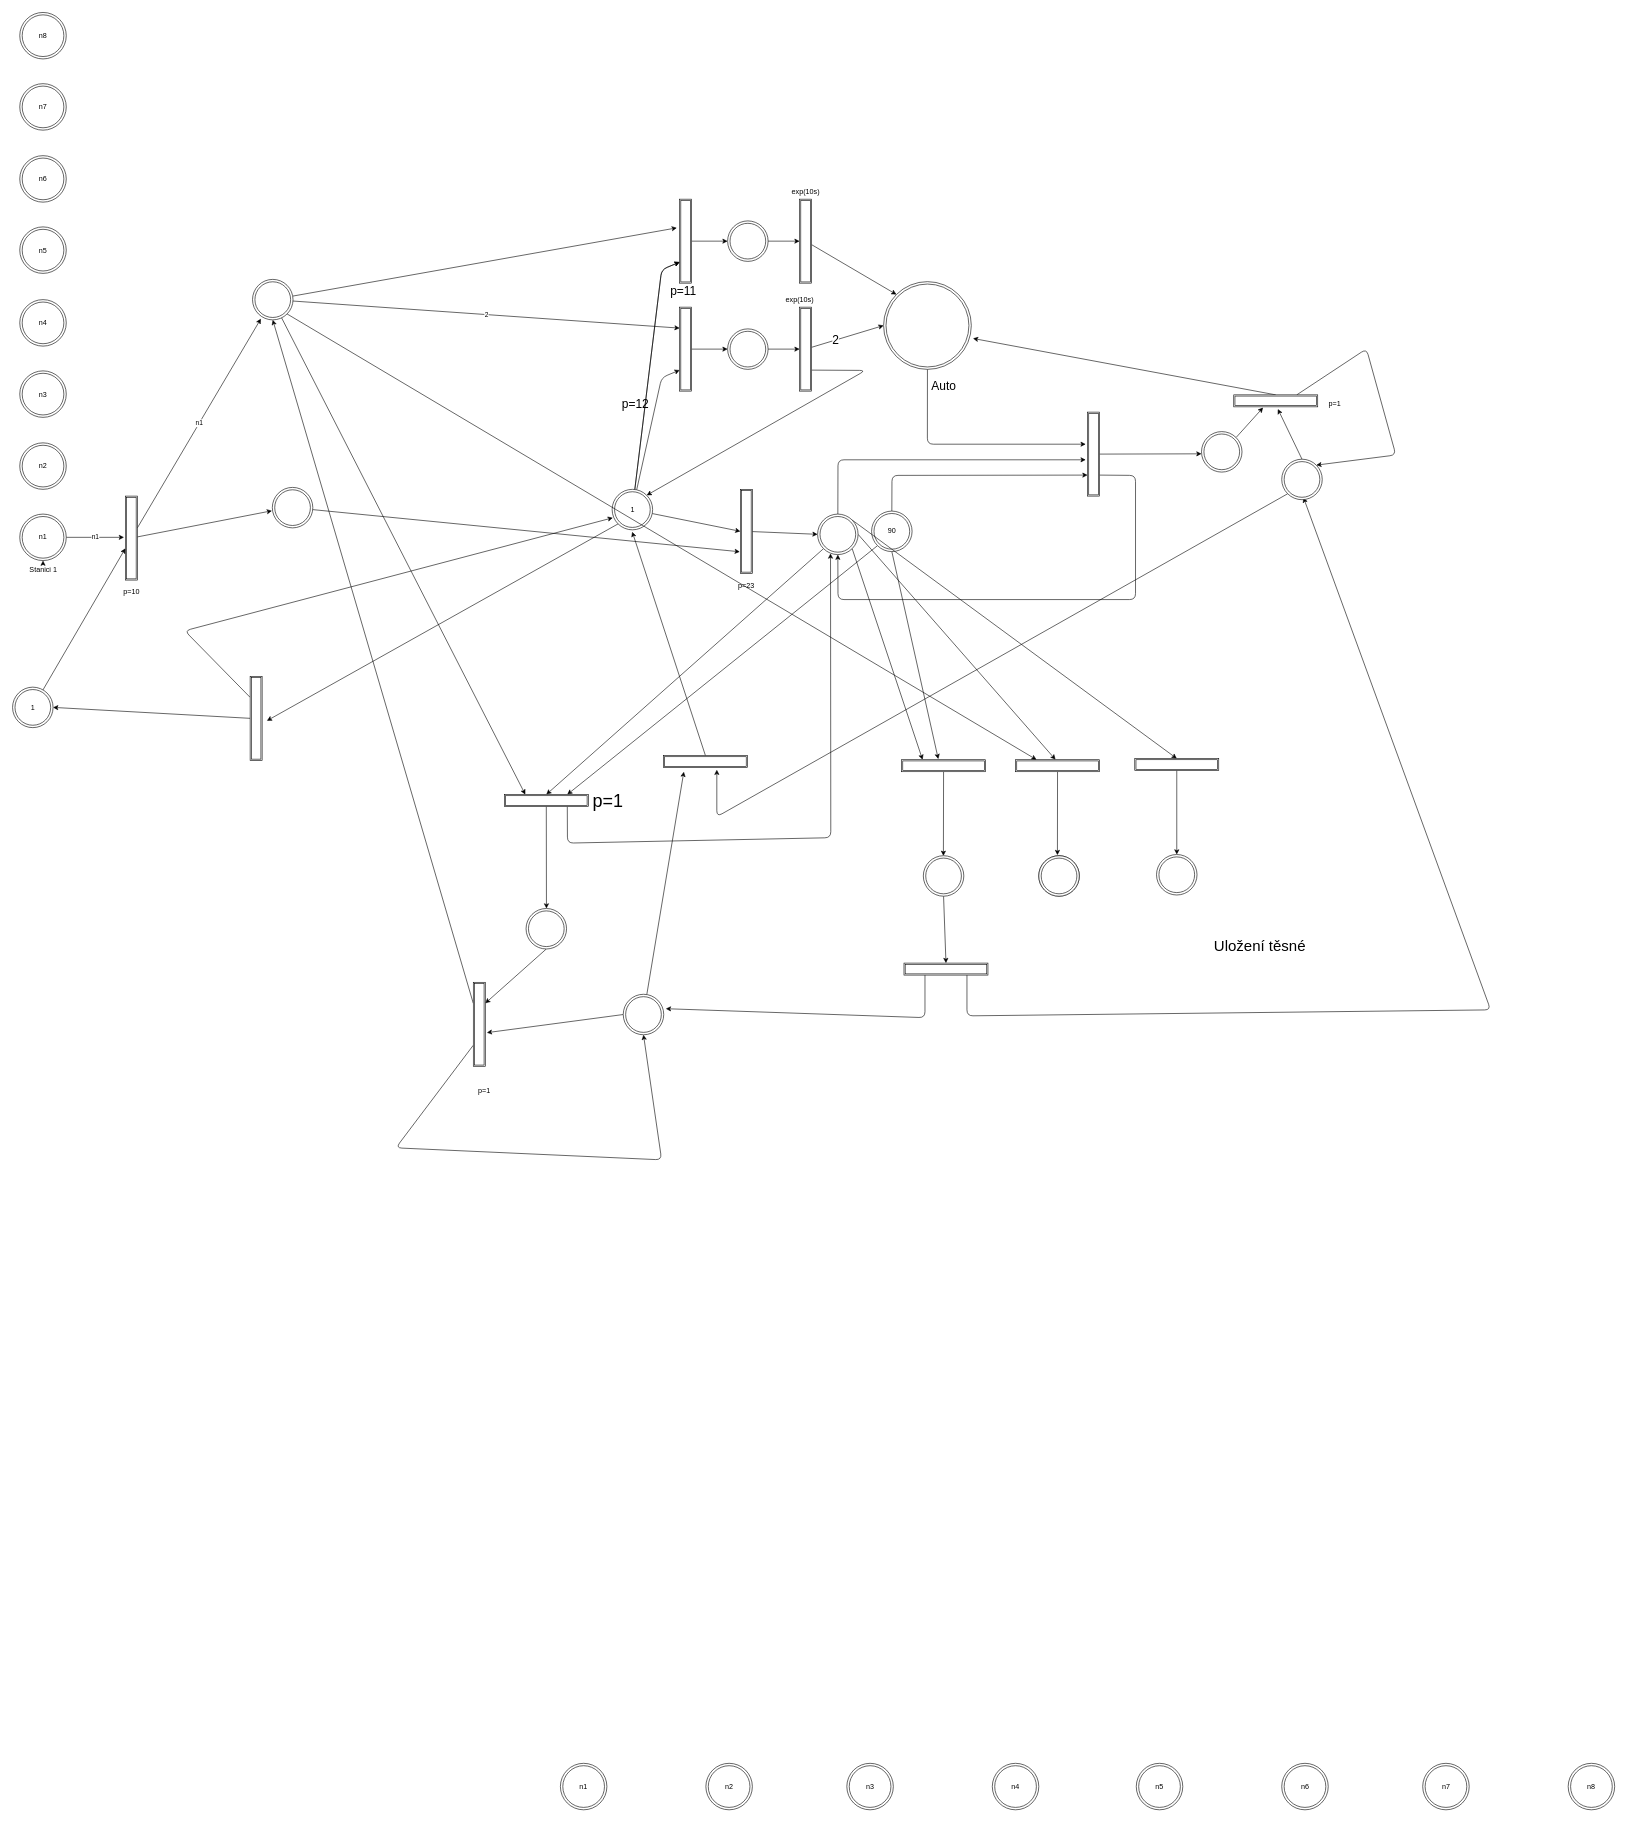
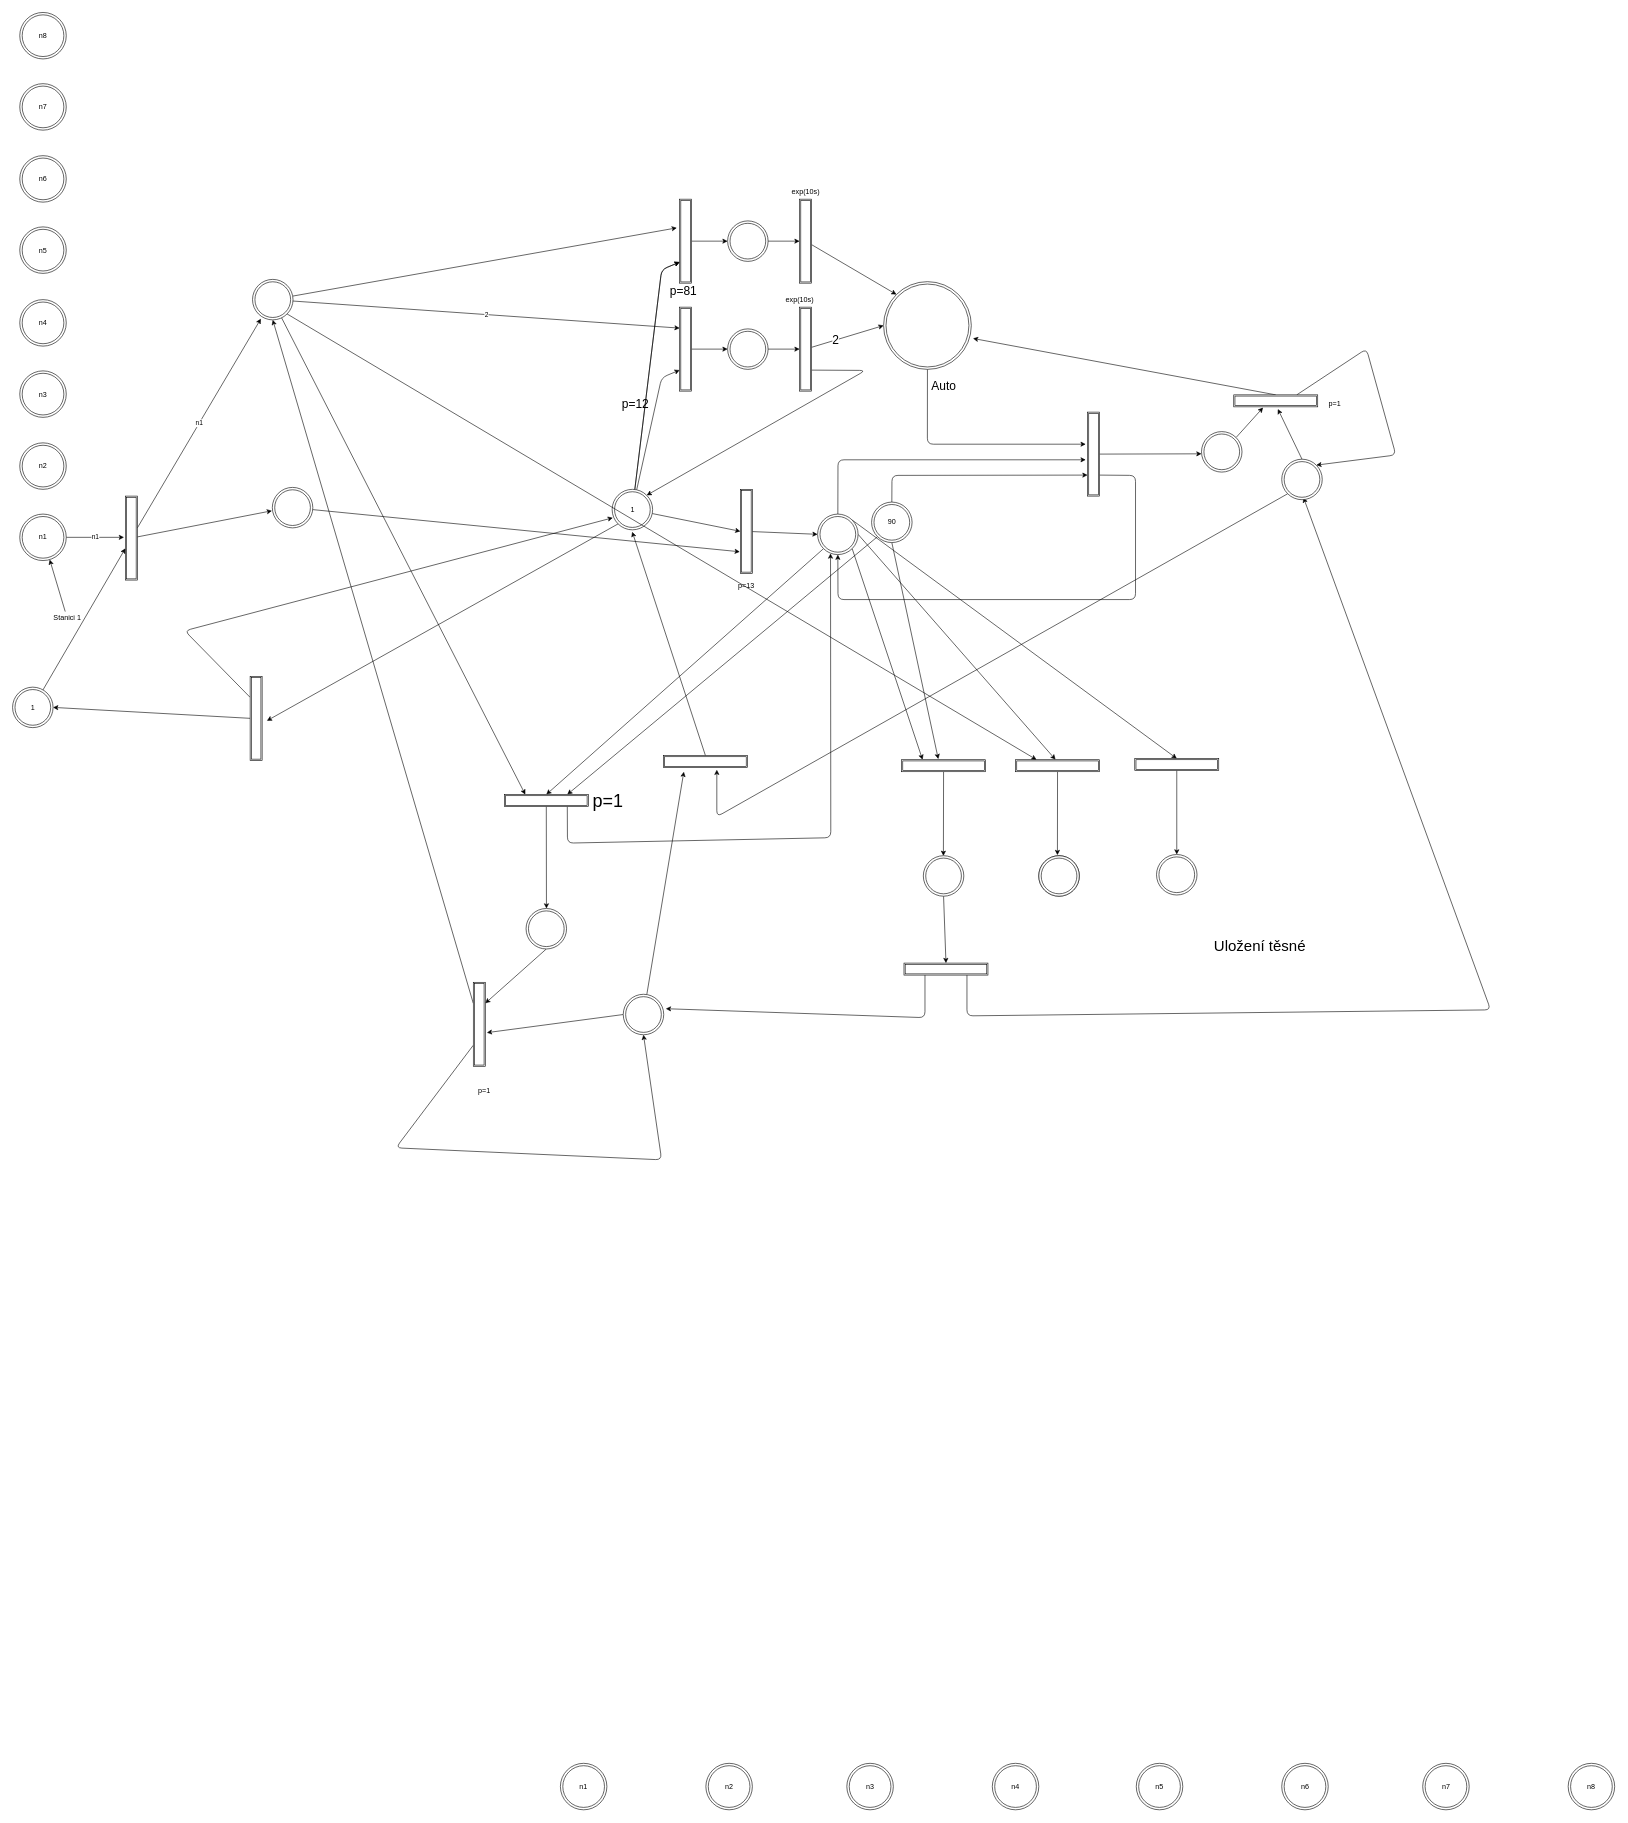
(683, 291) -> (683, 291)
(892, 531) -> (892, 522)
(43, 570) -> (67, 618)
(746, 586) -> (746, 586)
(131, 592) -> none
